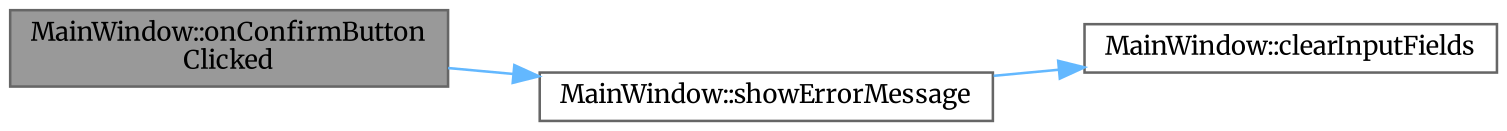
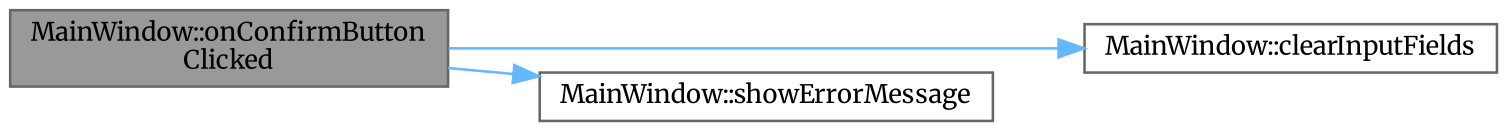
(1026, 73) -> (753, 48)
